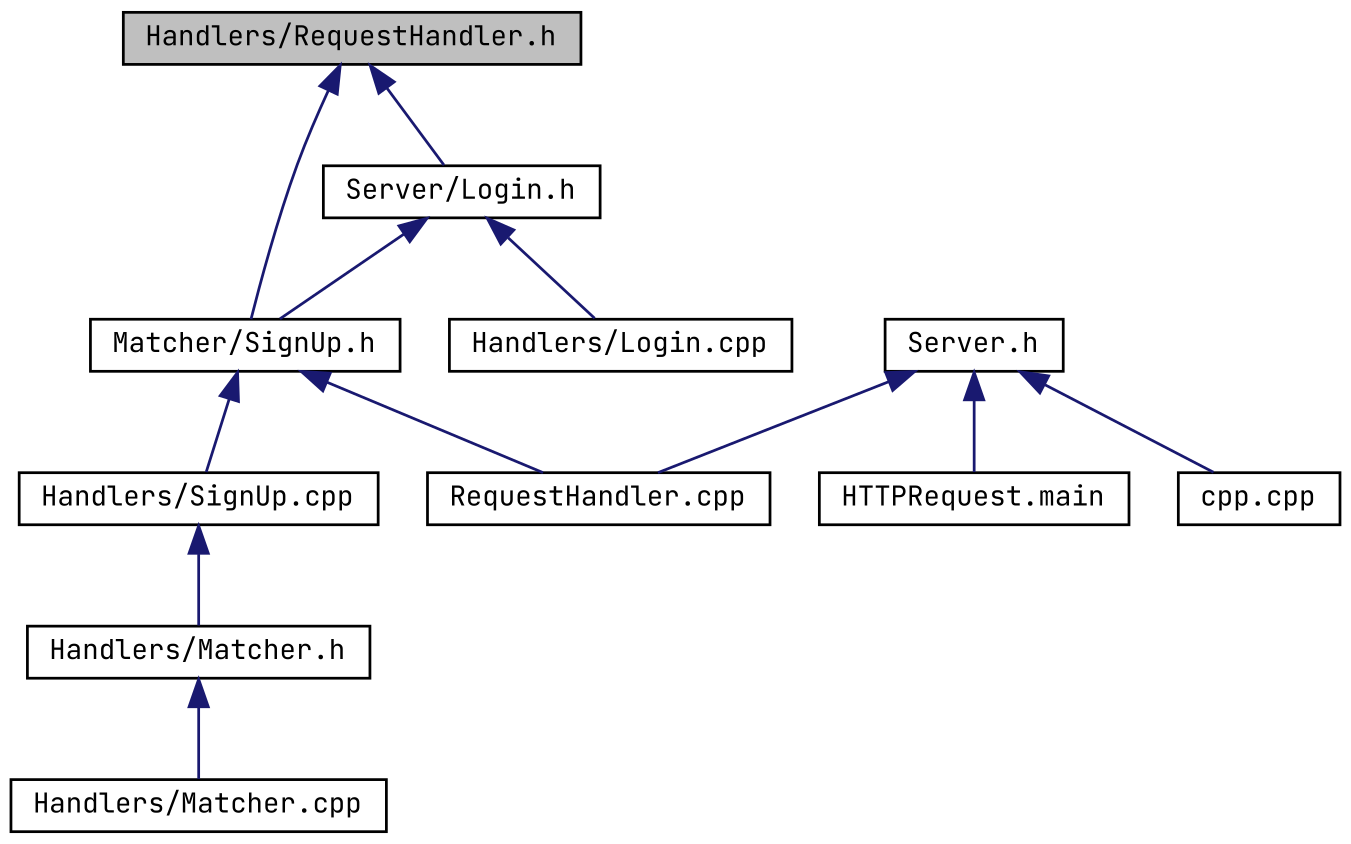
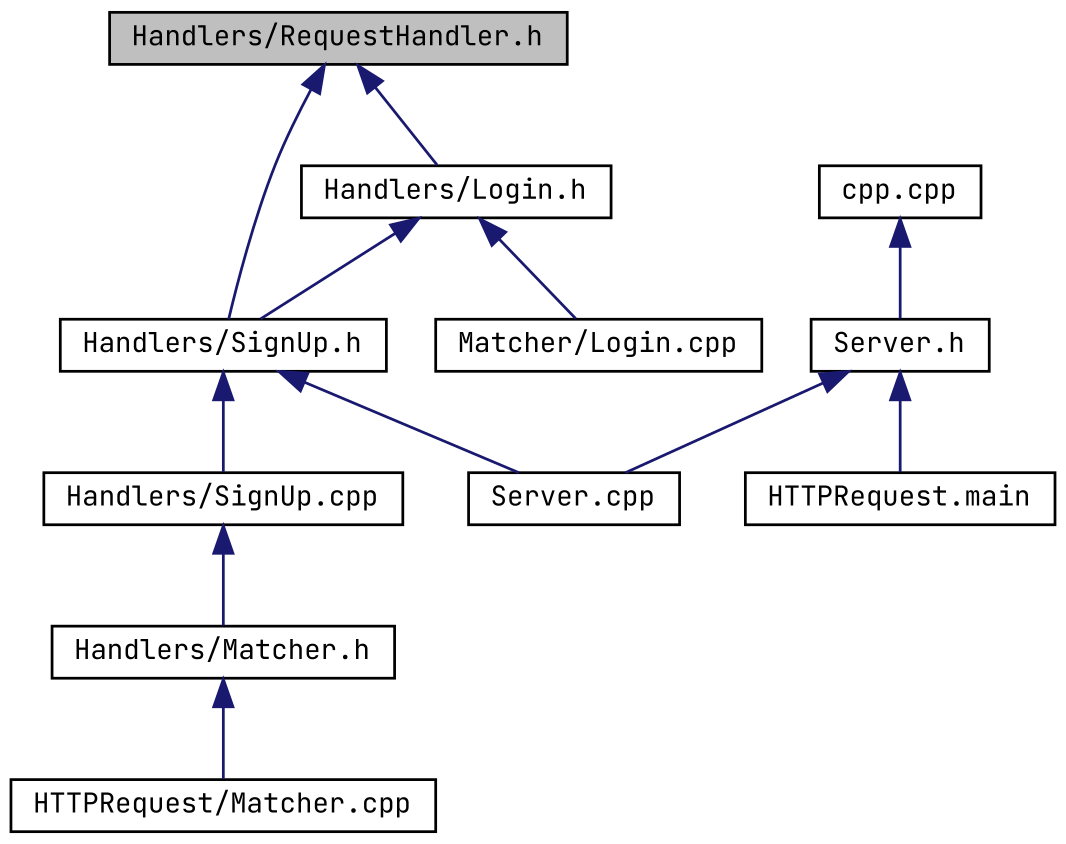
(462, 192) -> (456, 192)
(245, 345) -> (223, 345)
(621, 345) -> (599, 345)
(1129, 429) -> (900, 283)
(599, 499) -> (574, 499)
(199, 806) -> (223, 806)
